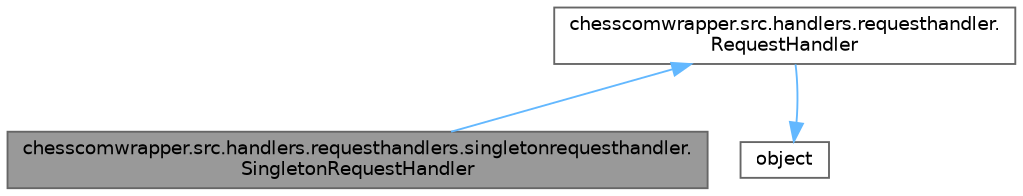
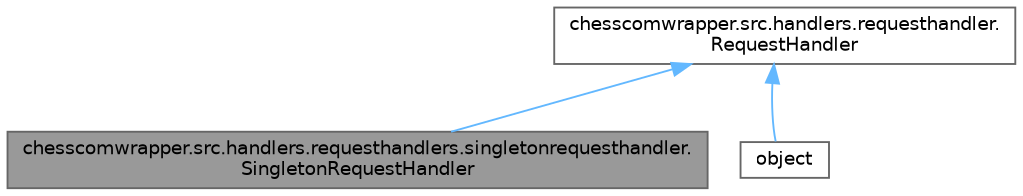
(797, 93) -> (772, 113)
